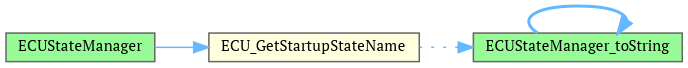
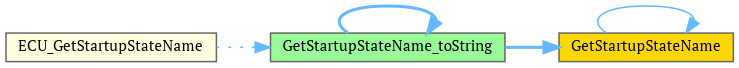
(80, 47) -> none
(578, 47) -> (388, 47)
none -> (646, 47)
